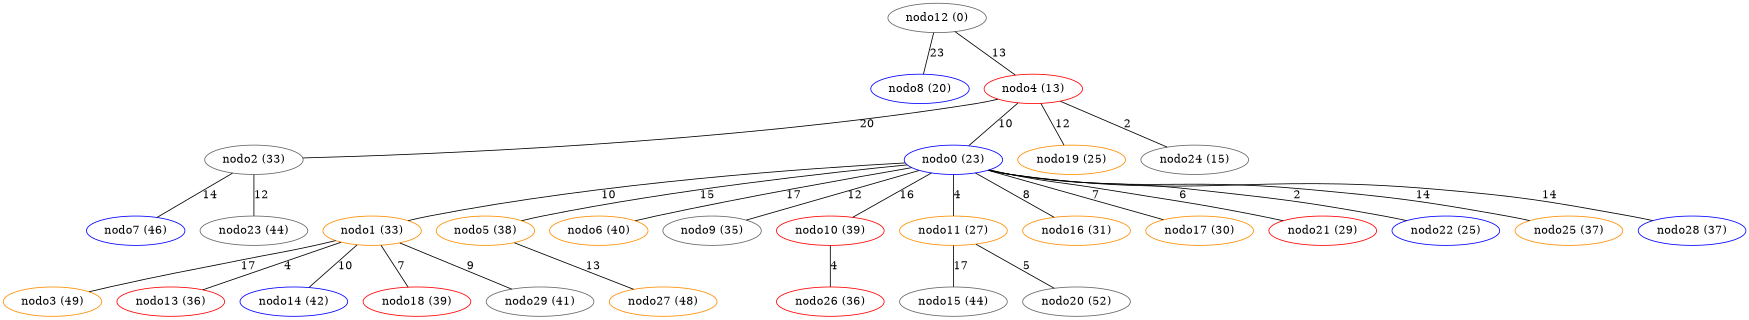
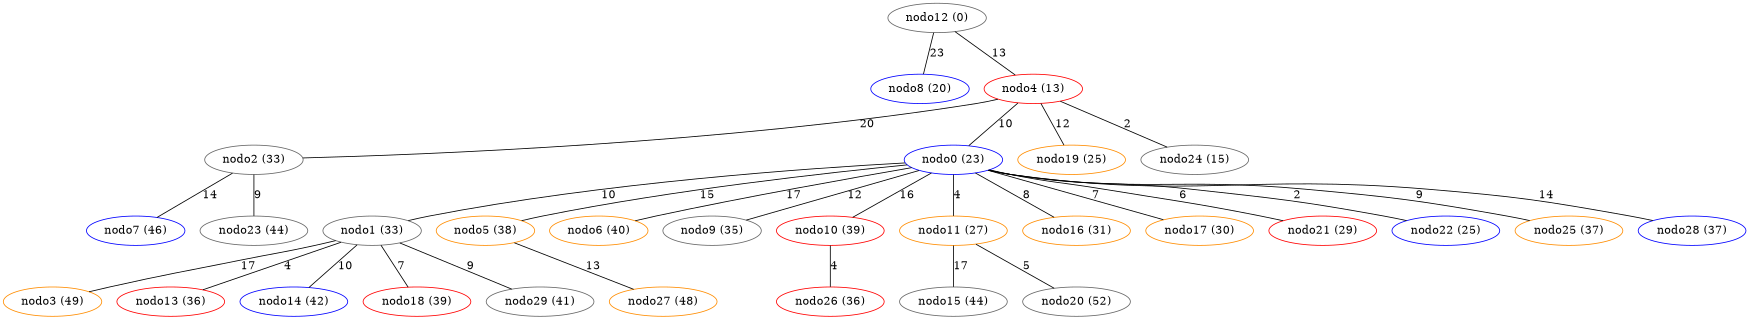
(262, 195) -> (258, 195)
(1423, 195) -> (1420, 195)
(372, 231) -> (372, 231)
